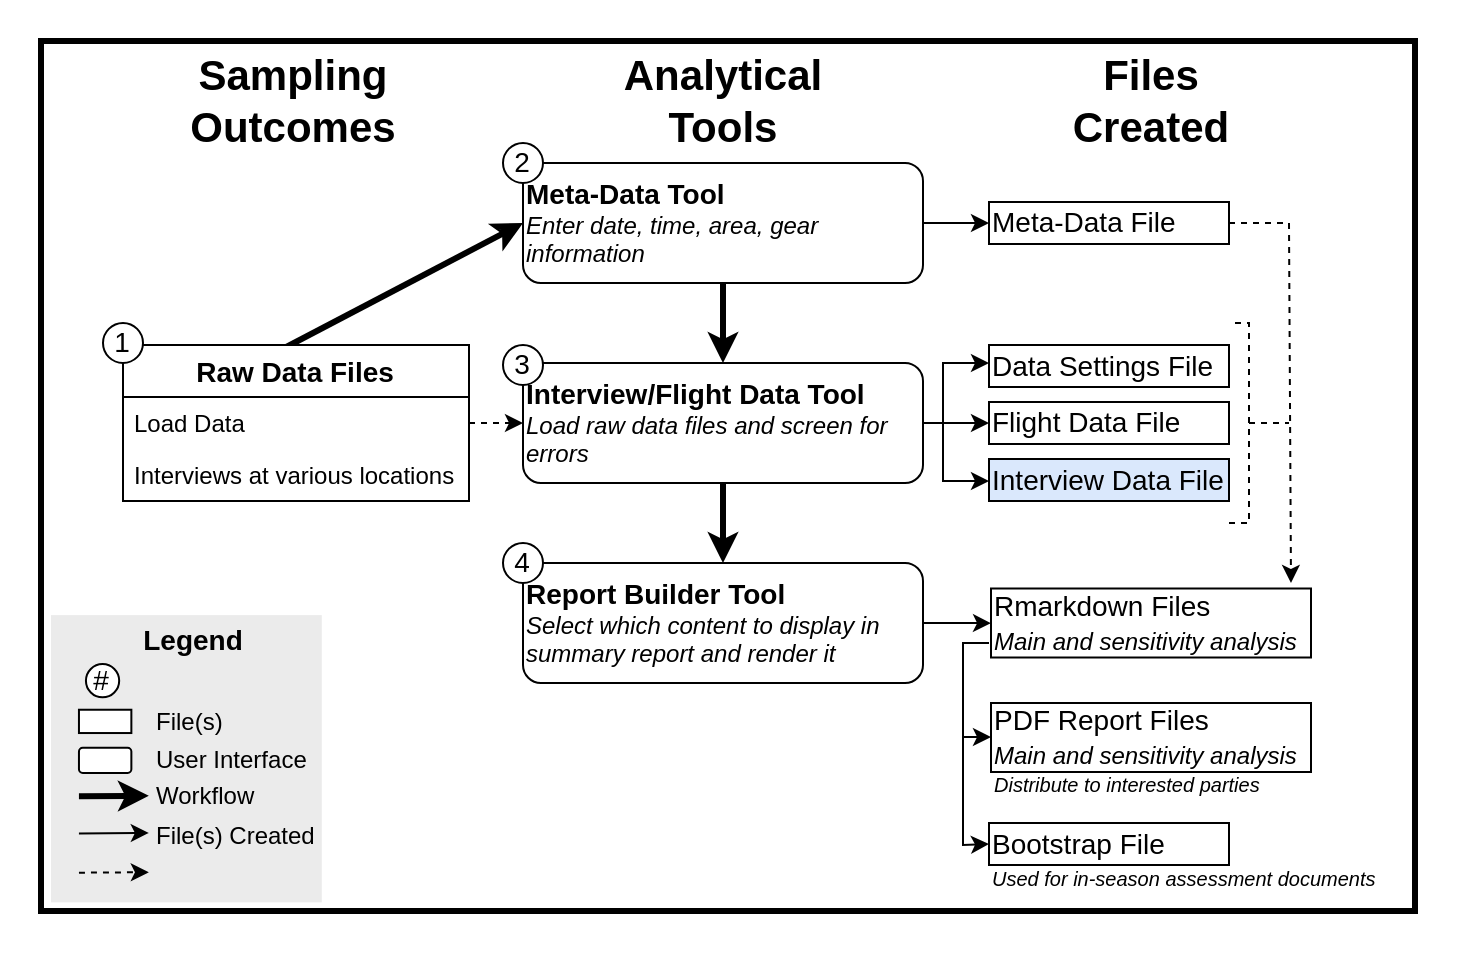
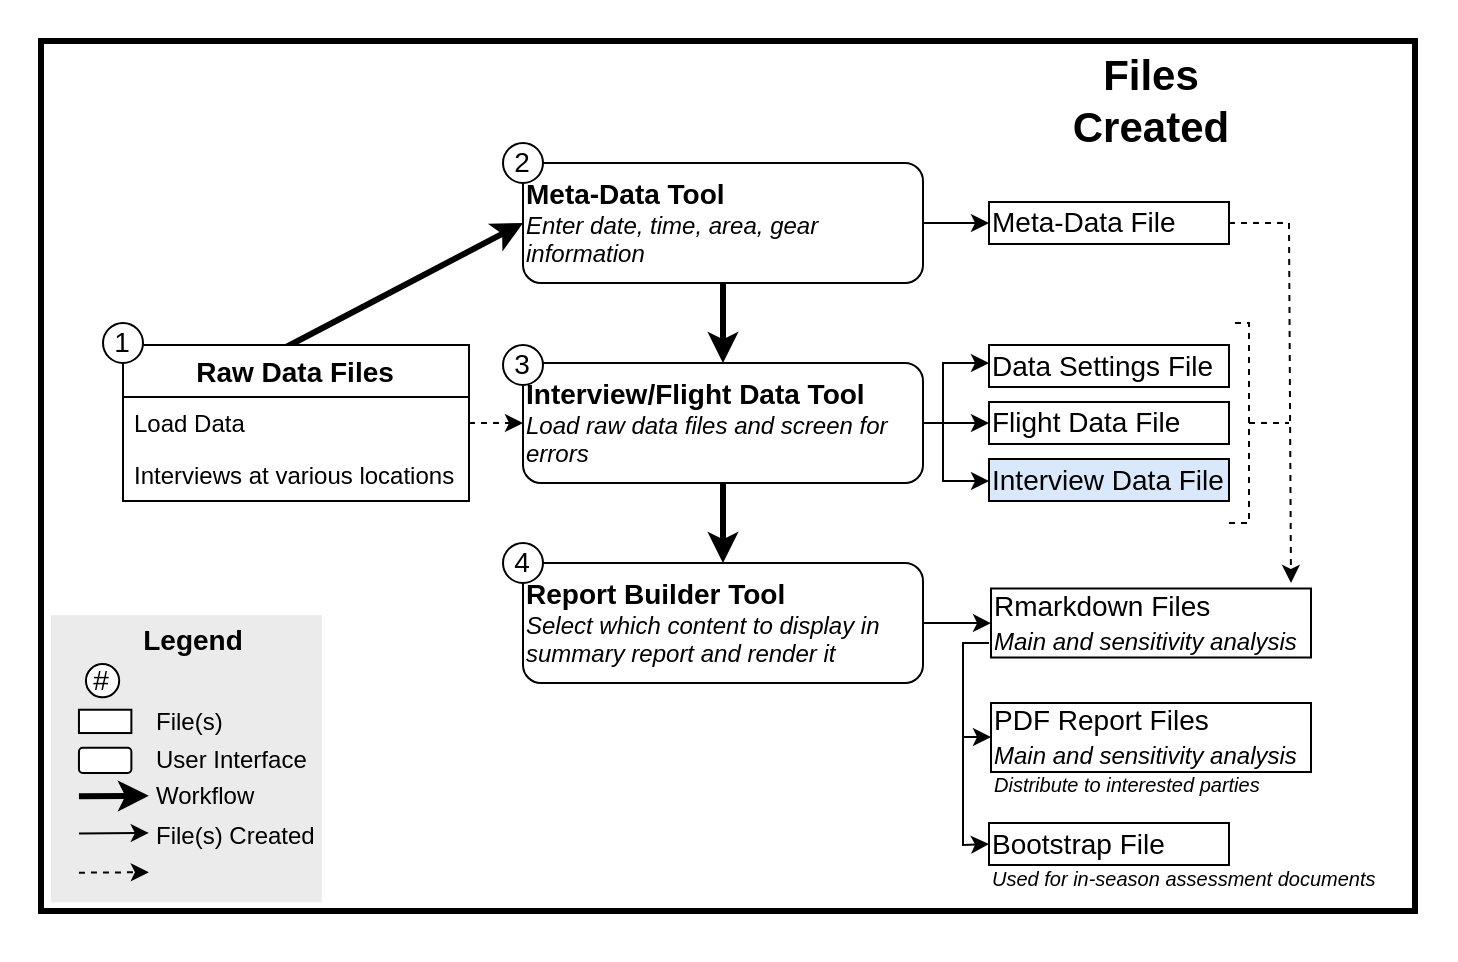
(293, 101) -> none
(724, 101) -> none
